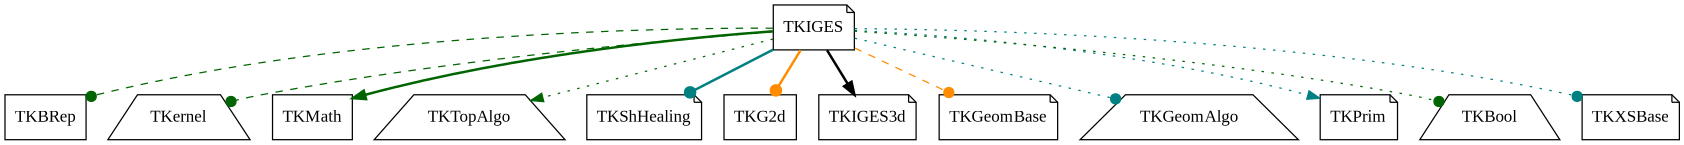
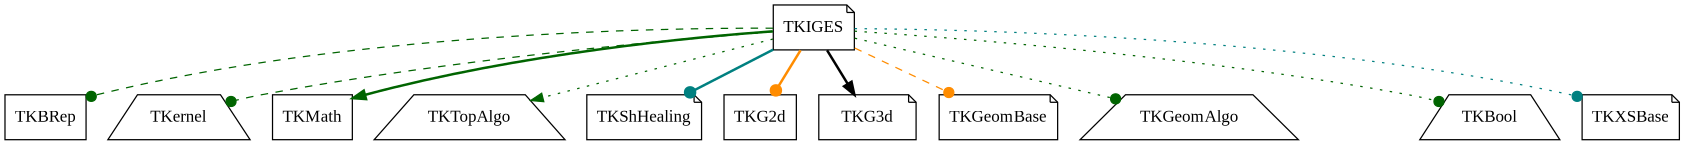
(983, 68) -> (983, 68)
(867, 117) -> (867, 117)
(1359, 117) -> none
